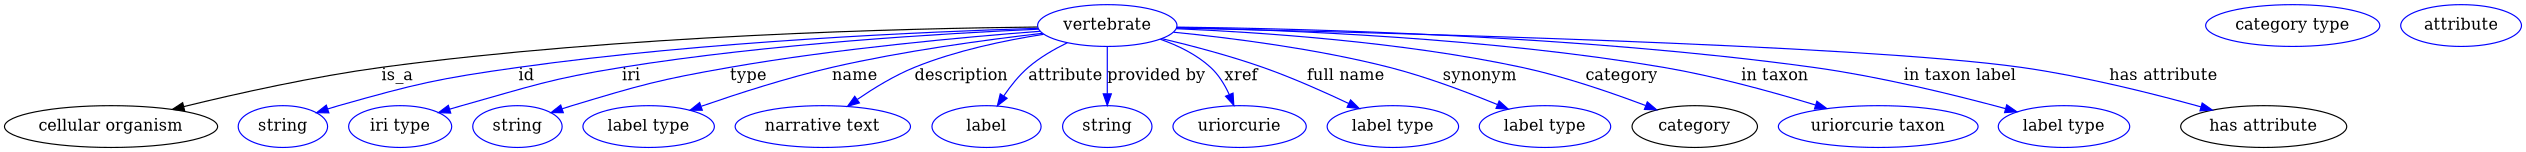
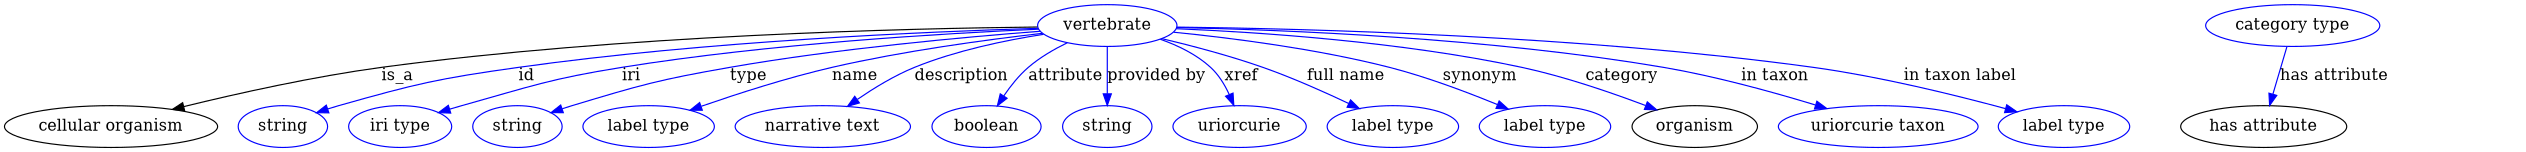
(2461, 26) -> none
(1691, 44) -> (2280, 70)
(987, 127) -> (987, 127)
(1695, 127) -> (1695, 127)
